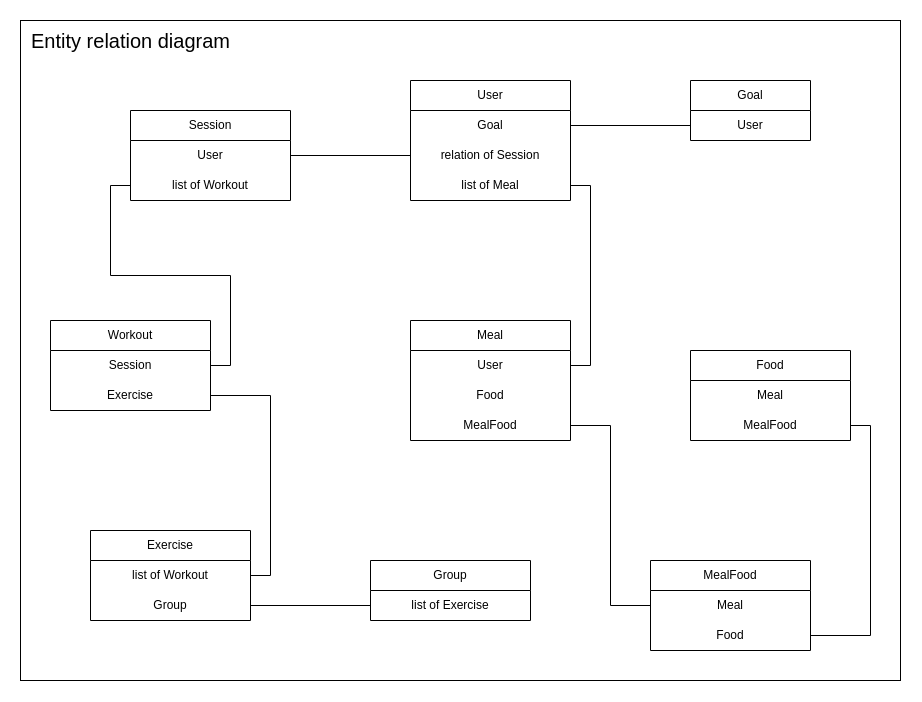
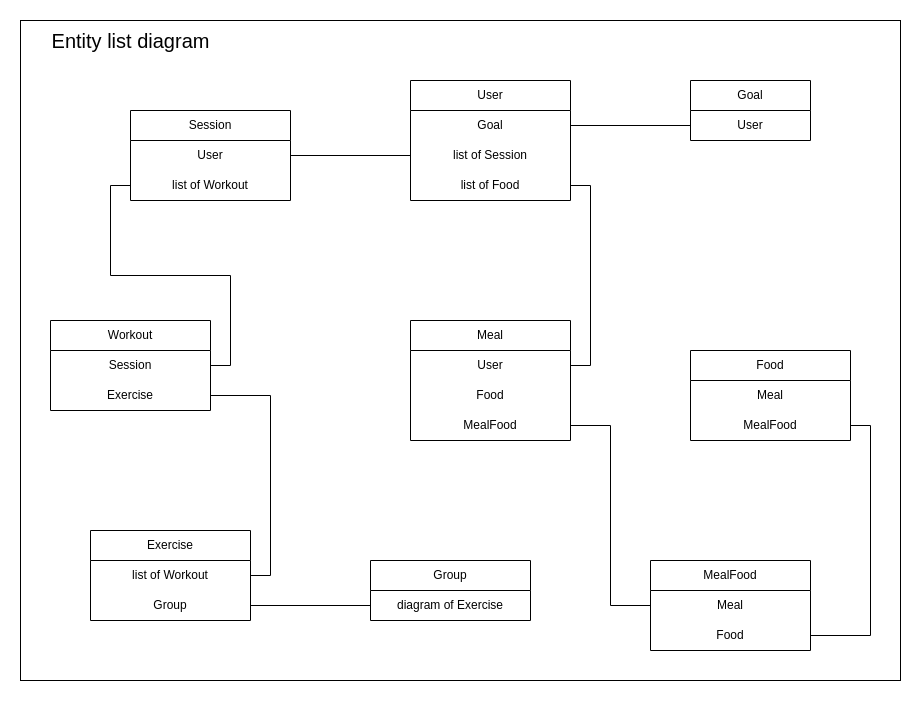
(131, 41) -> (131, 41)
(491, 156) -> (491, 156)
(491, 186) -> (491, 186)
(451, 606) -> (451, 606)
